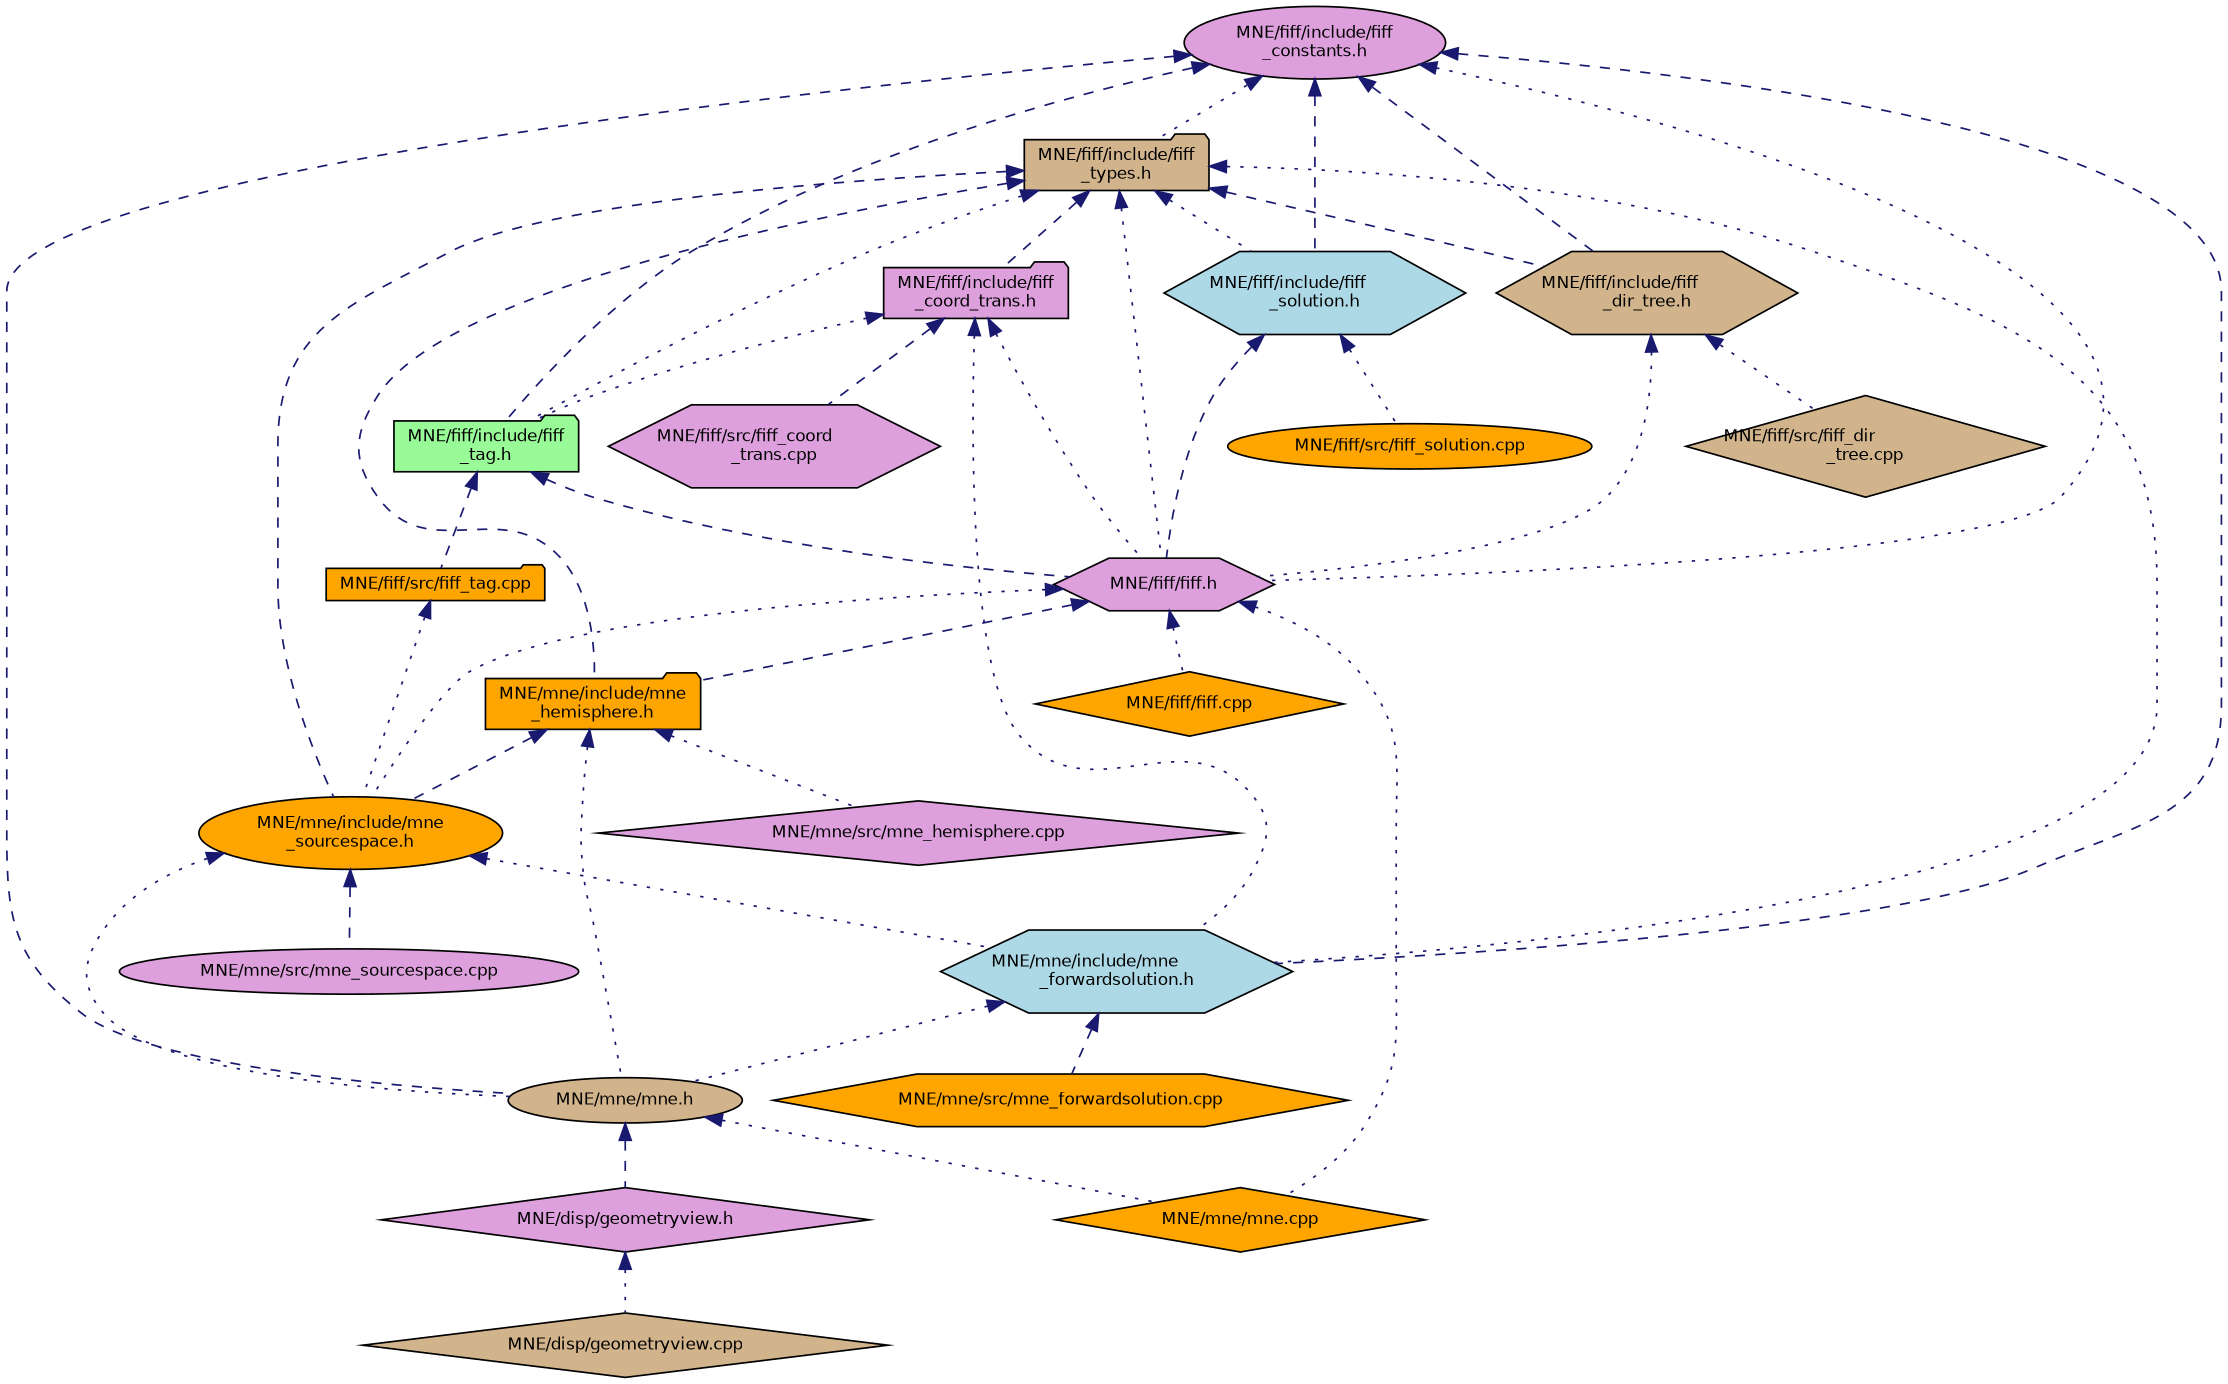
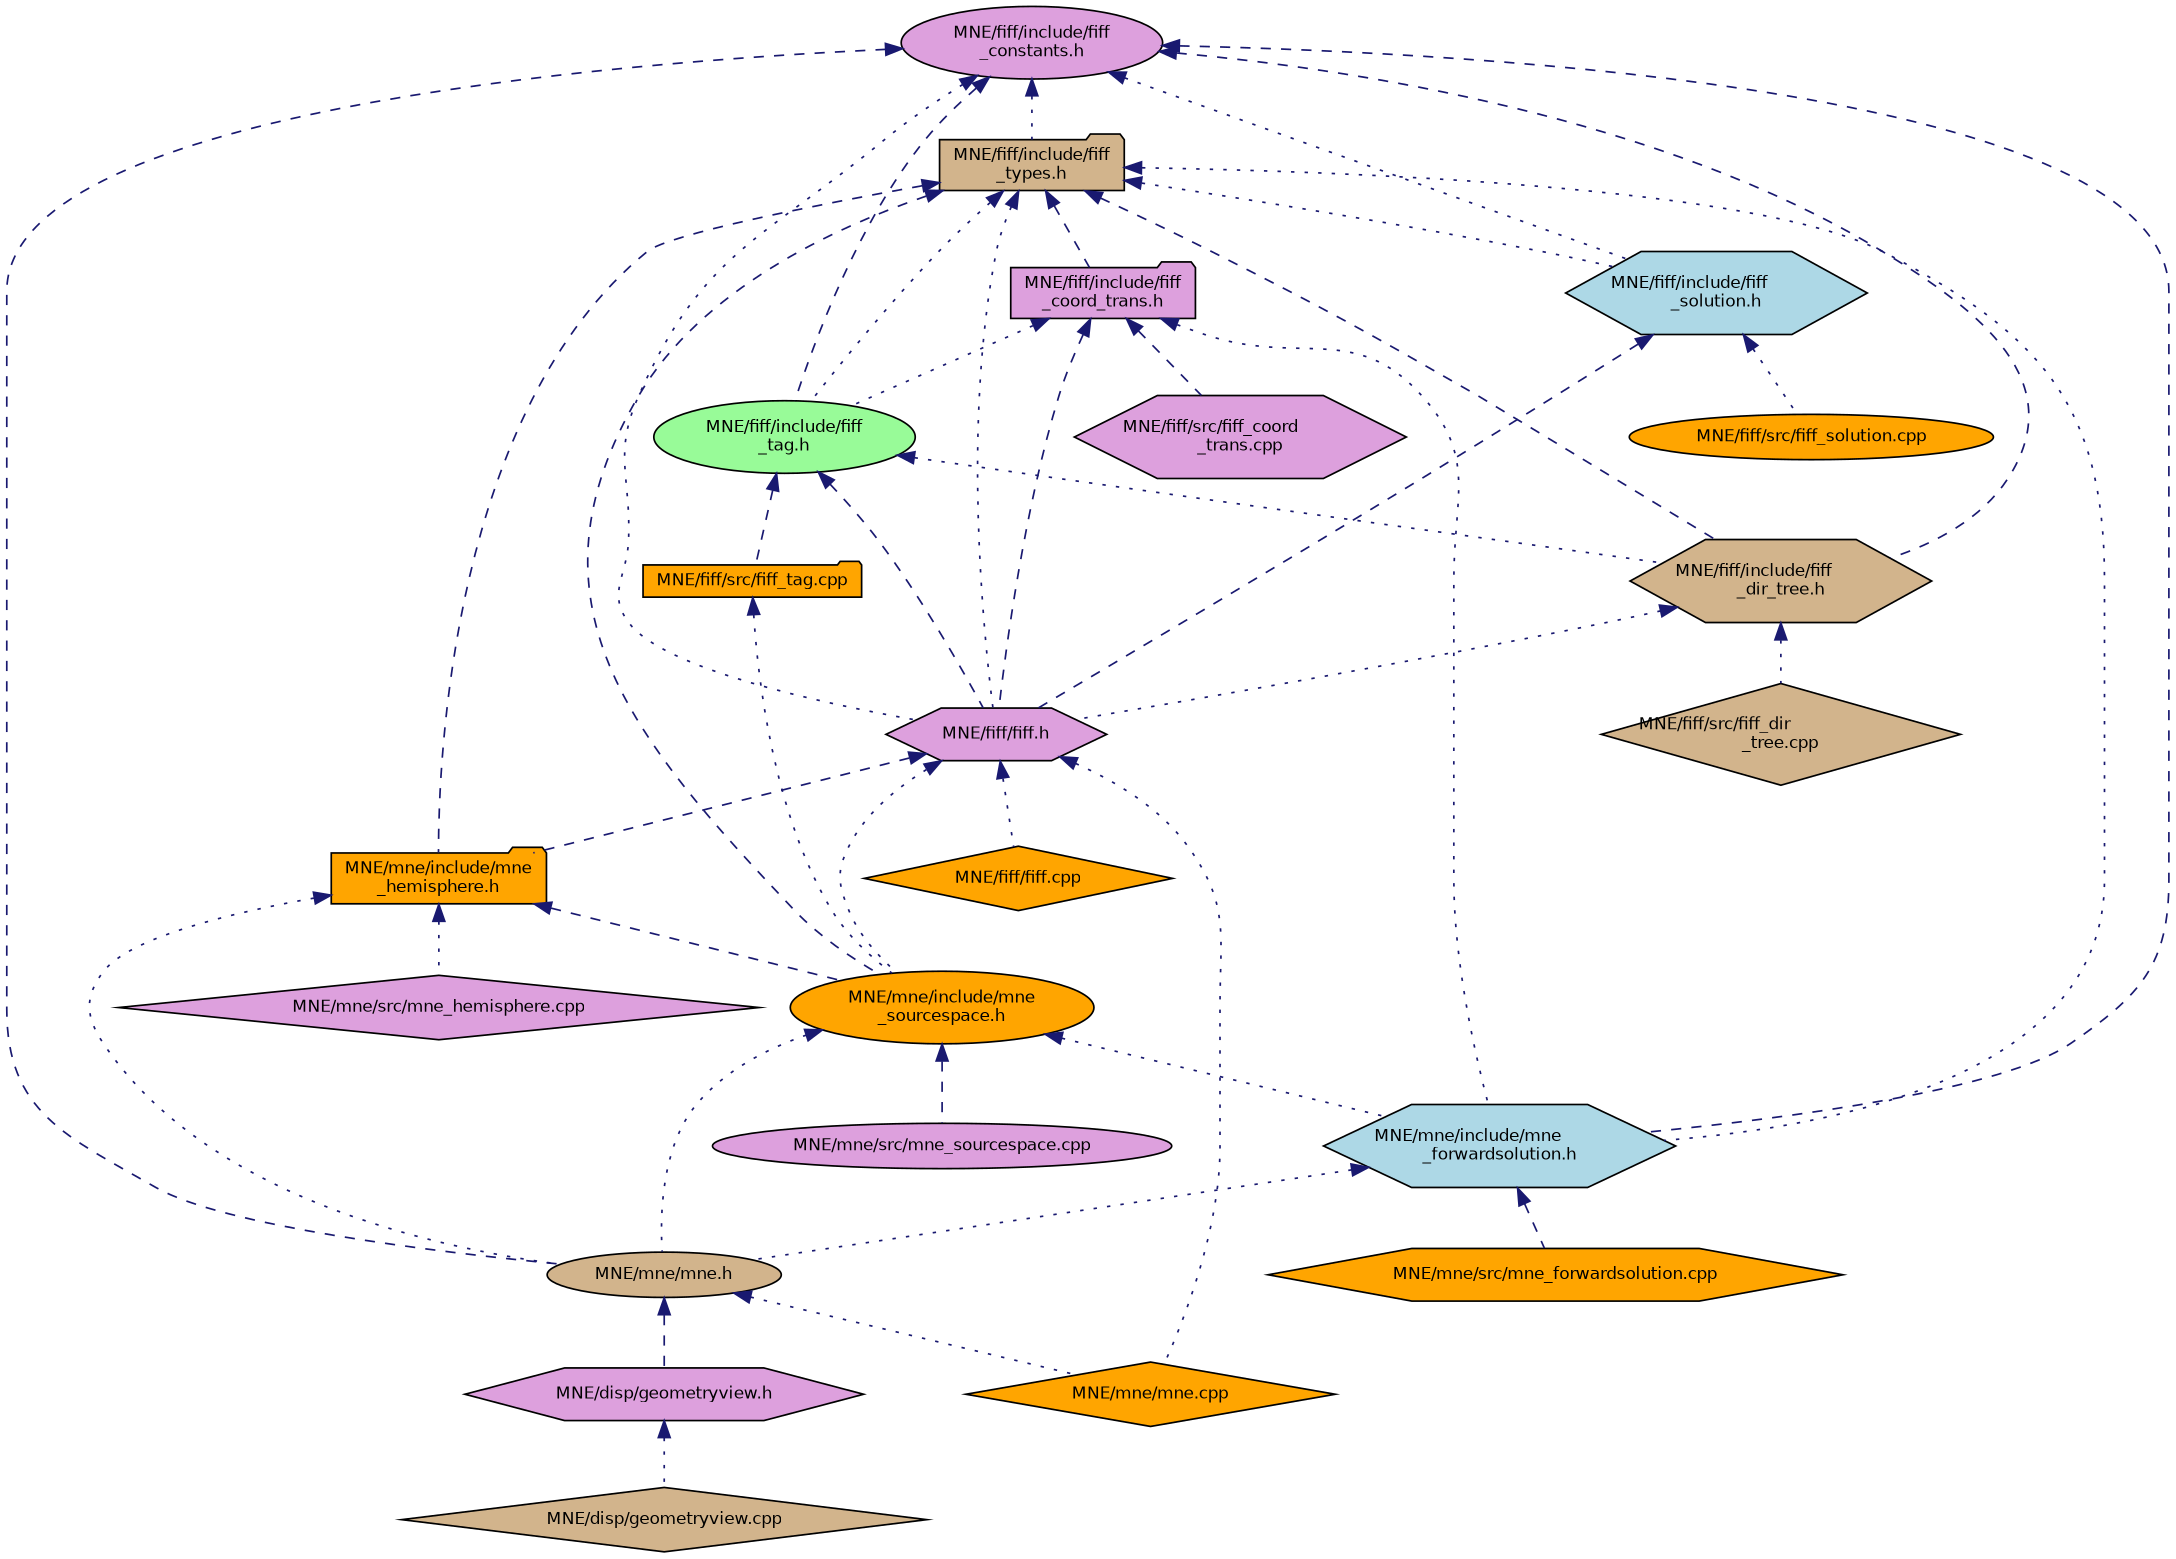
(1315, 181) -> (1363, 164)
(486, 446) -> (785, 437)
(1062, 450) -> (1029, 518)
none -> (1289, 511)
(625, 1220) -> (664, 1394)
